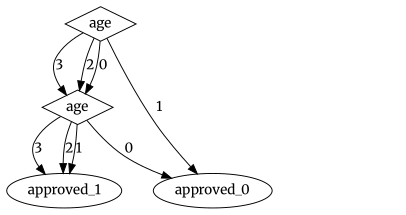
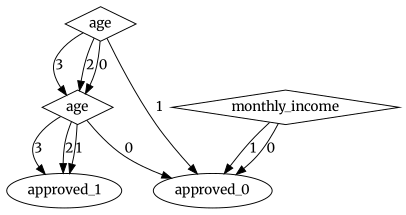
none -> (286, 107)
